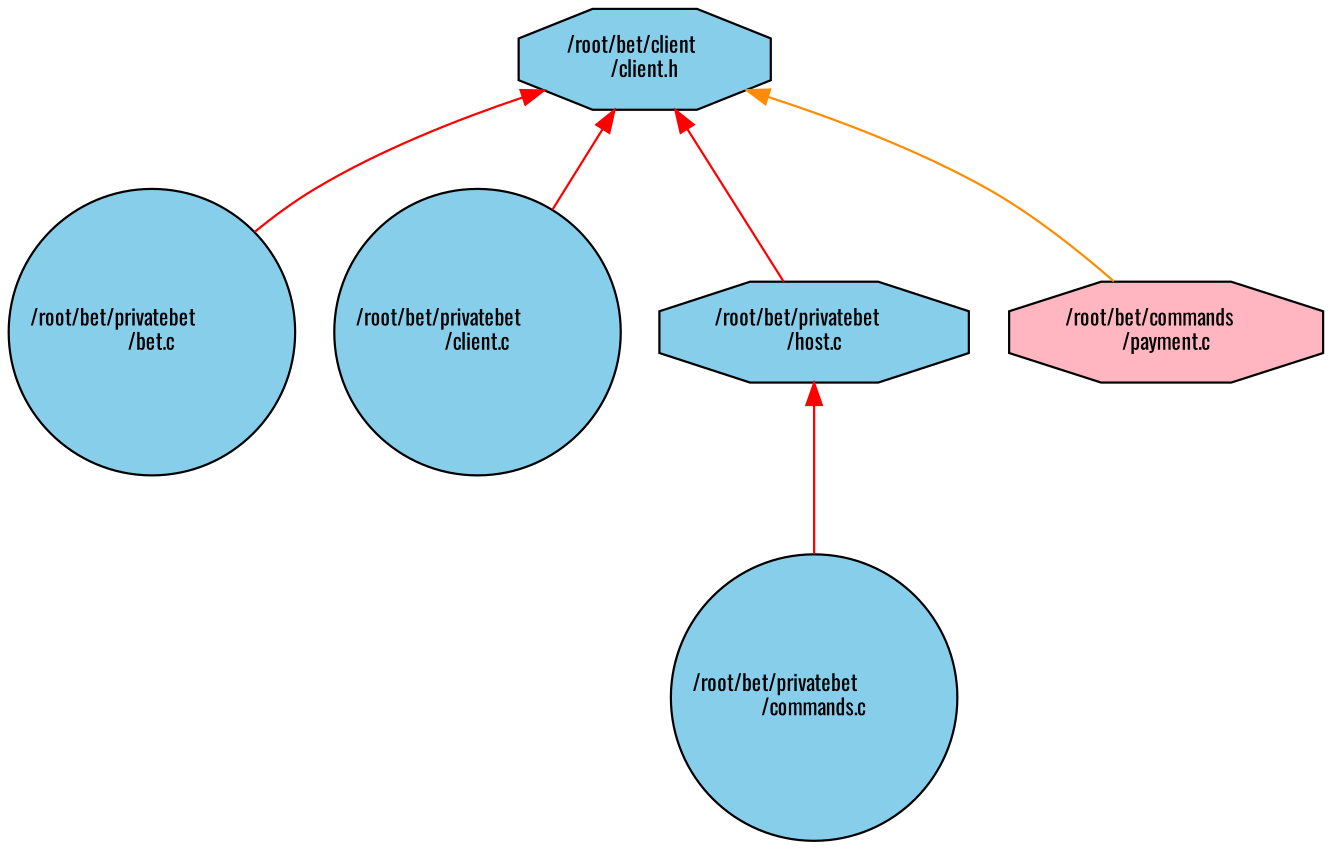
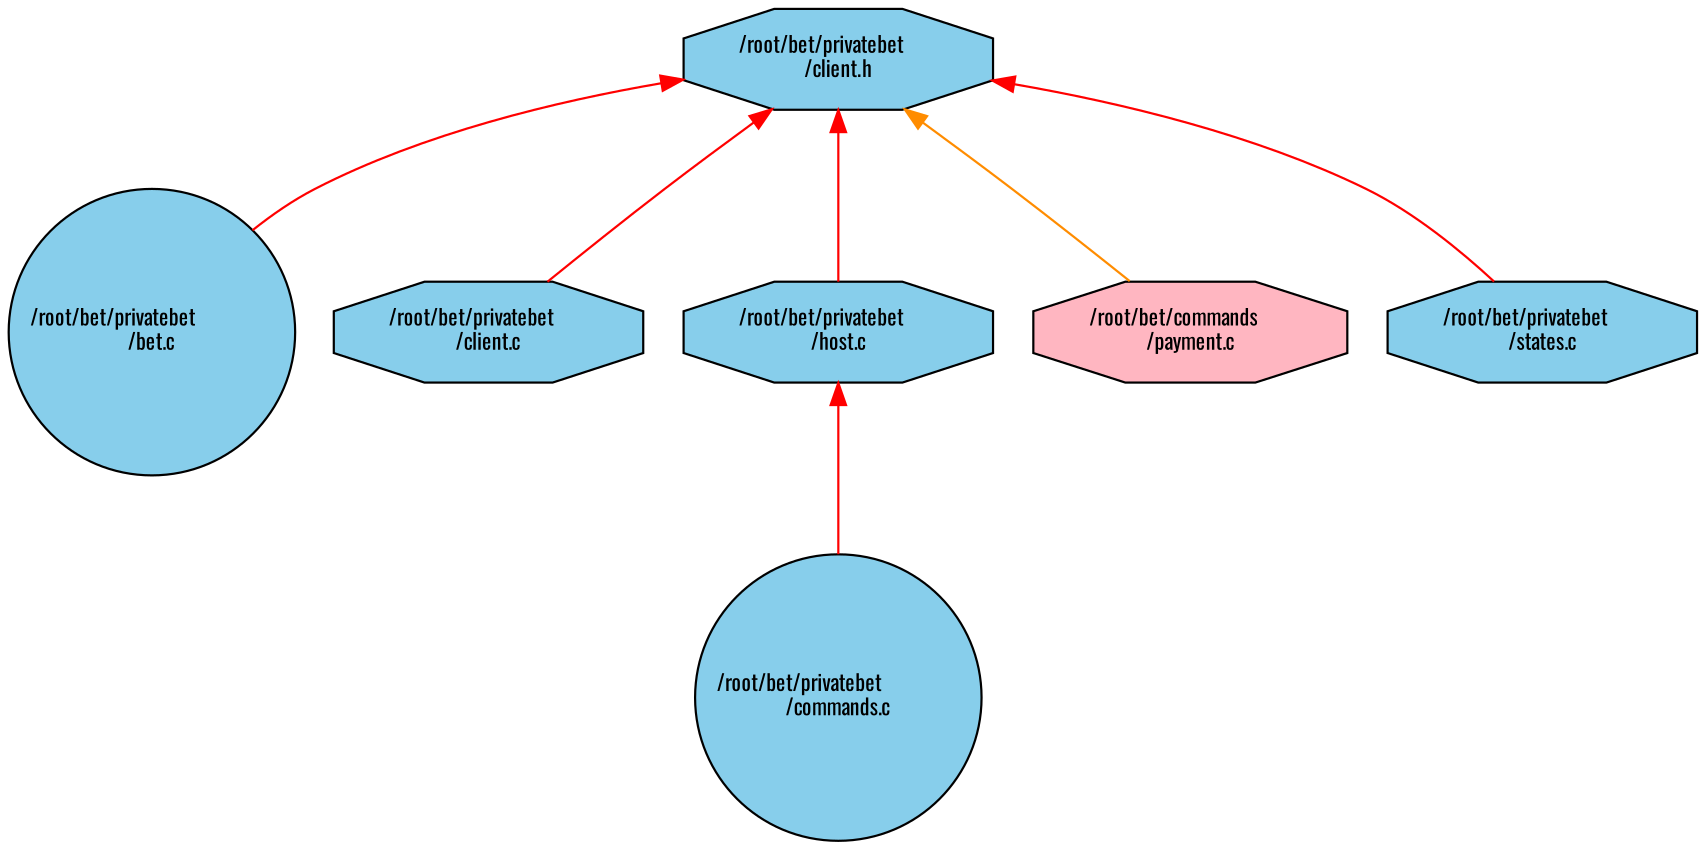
(645, 59) -> (838, 59)
(478, 332) -> (489, 332)
none -> (1542, 332)
